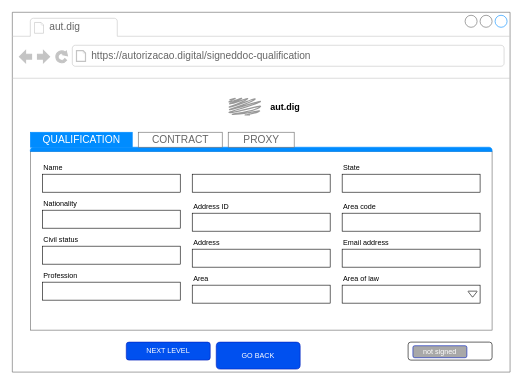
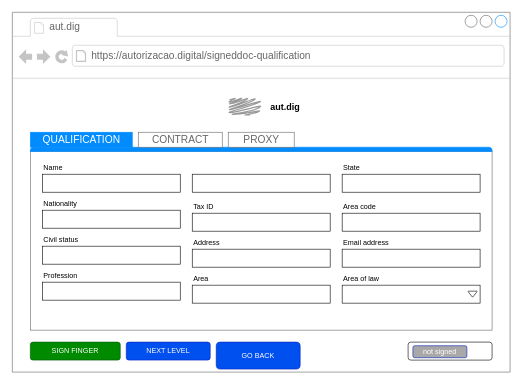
(213, 207) -> (205, 207)
none -> (75, 351)
